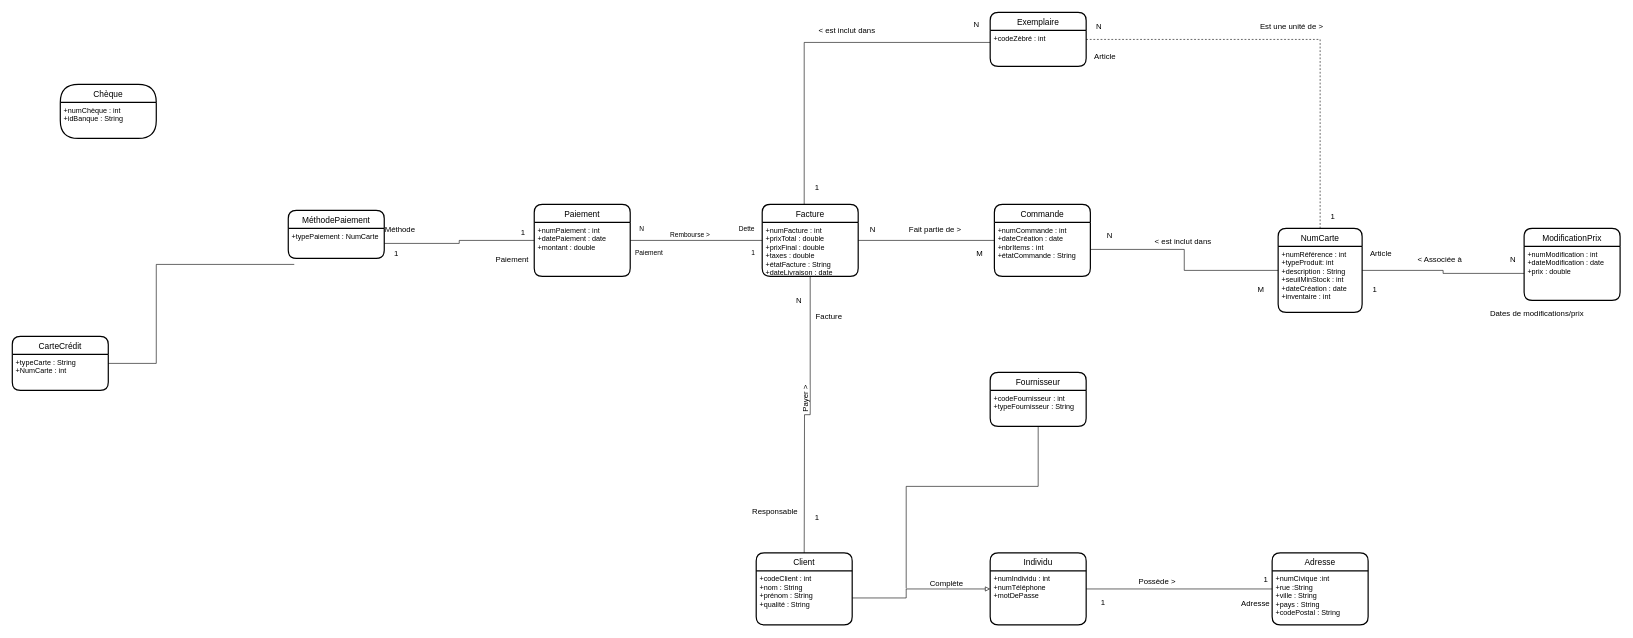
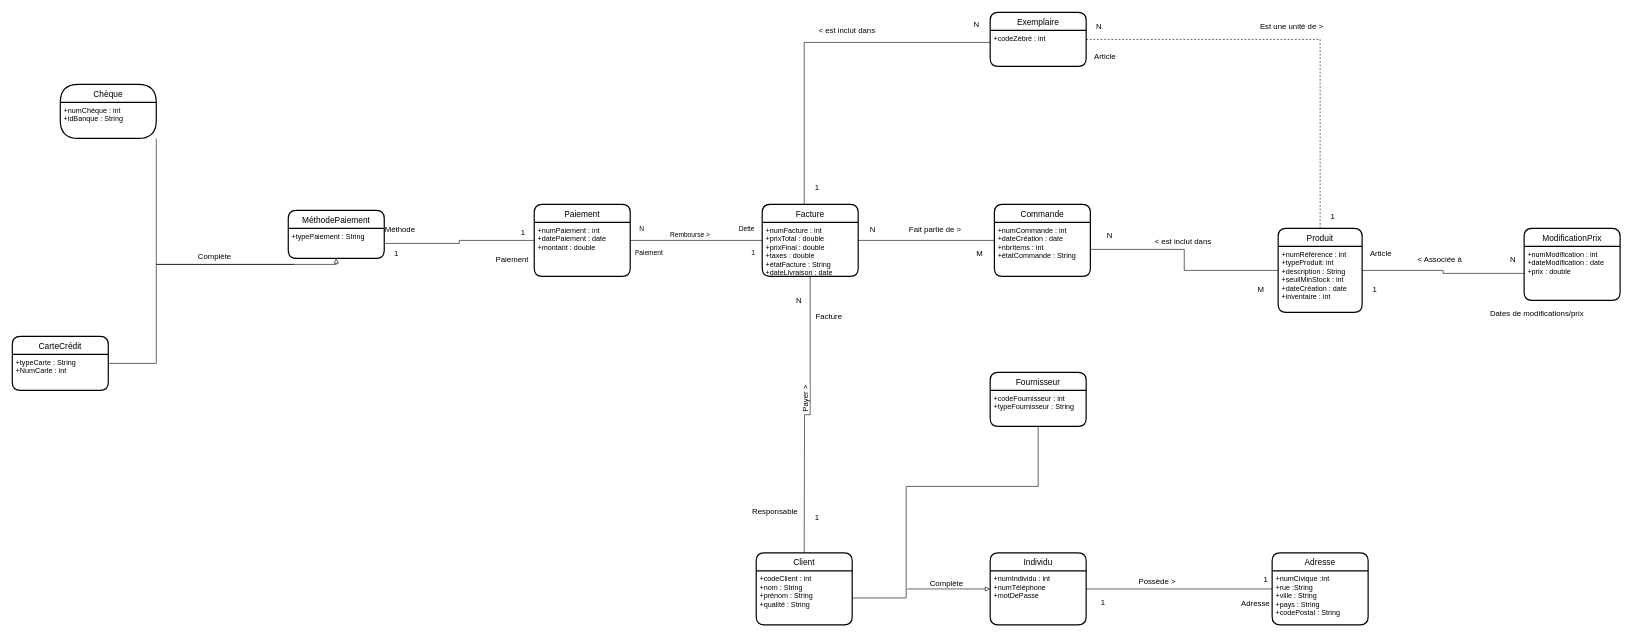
none -> (156, 200)
(336, 236) -> (331, 236)
(1320, 238) -> (1320, 238)
